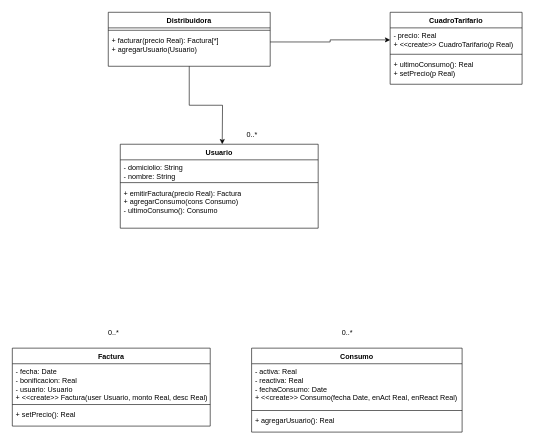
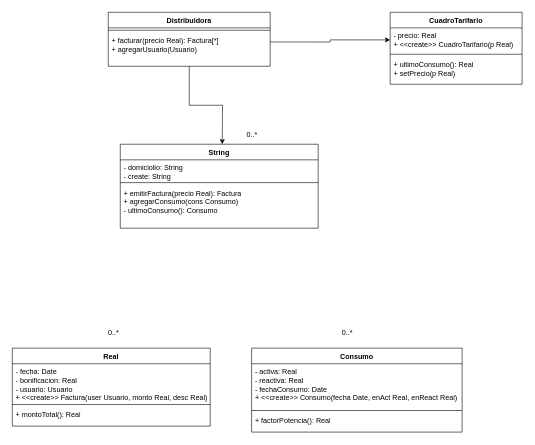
(219, 153) -> (219, 153)
(157, 173) -> (157, 173)
(111, 357) -> (111, 357)
(50, 416) -> (52, 416)
(299, 422) -> (299, 422)
